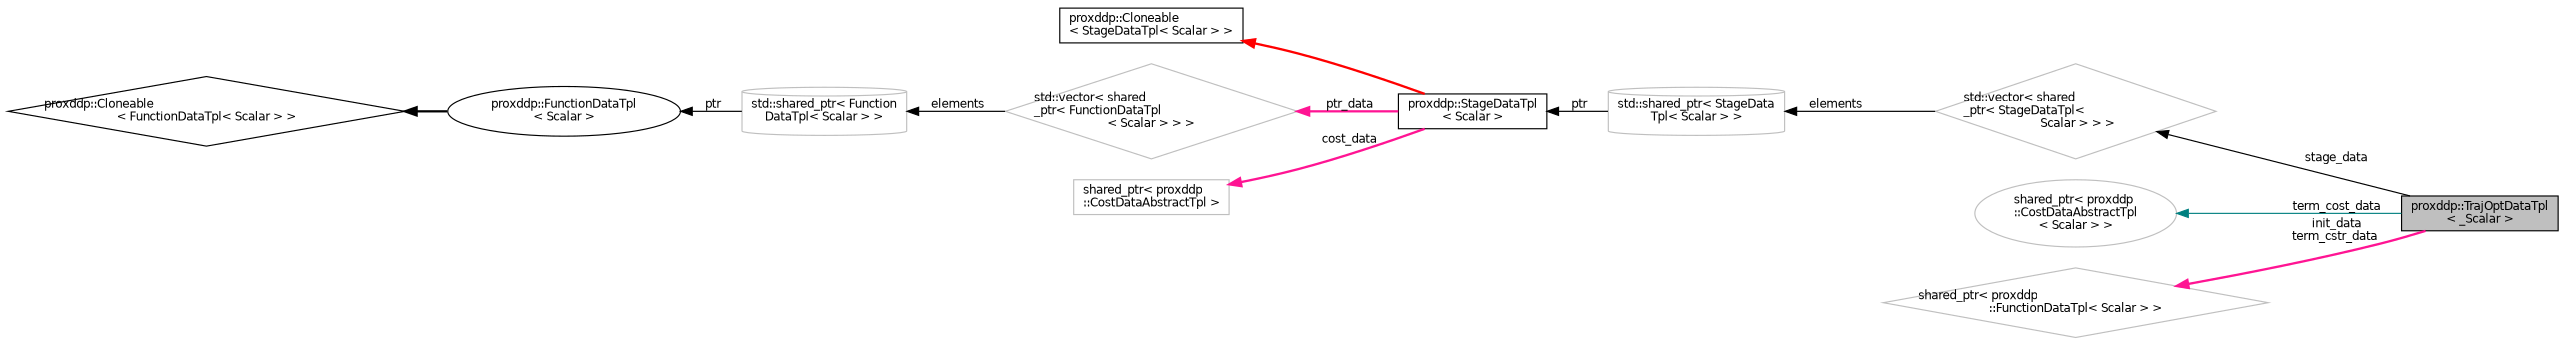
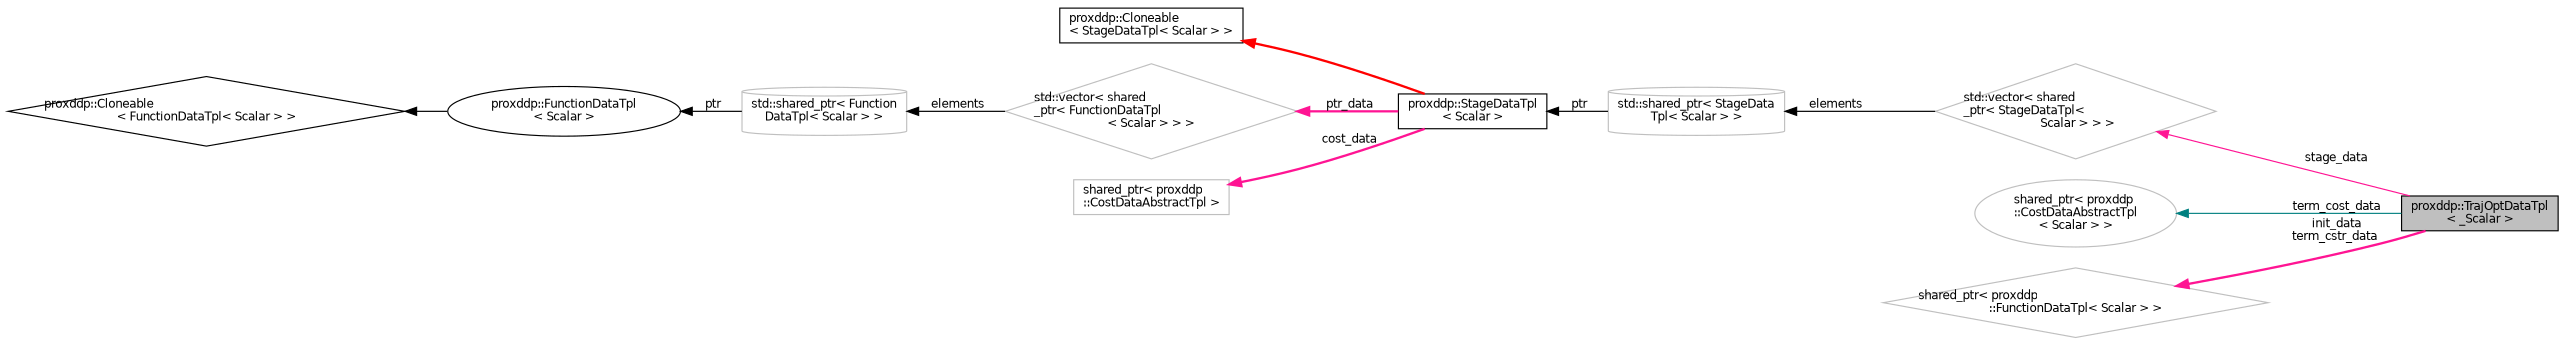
(432, 111) -> (432, 111)
(2289, 165) -> (2289, 165)
